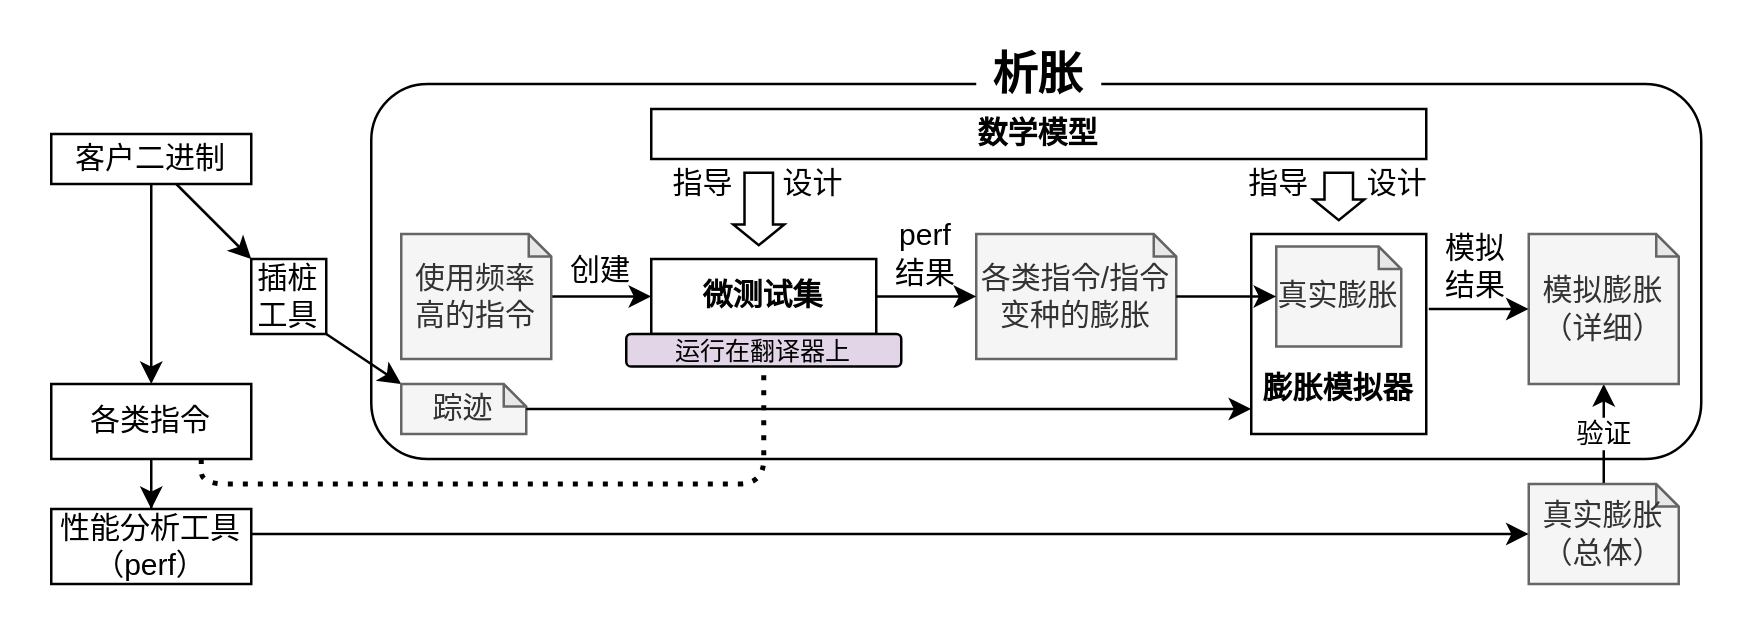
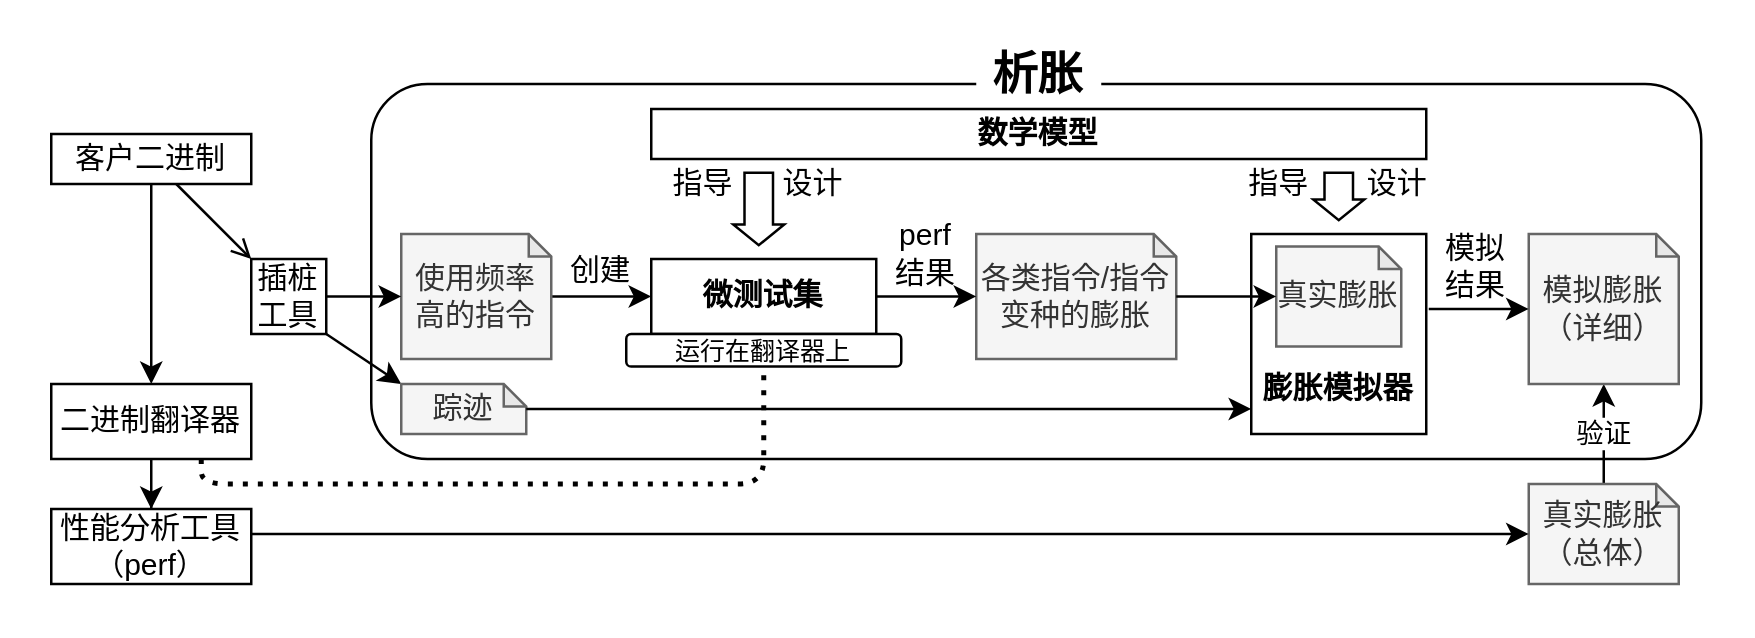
(239, 246) -> (242, 249)
none -> (355, 296)
(764, 350) -> (764, 350)
(151, 421) -> (151, 421)
